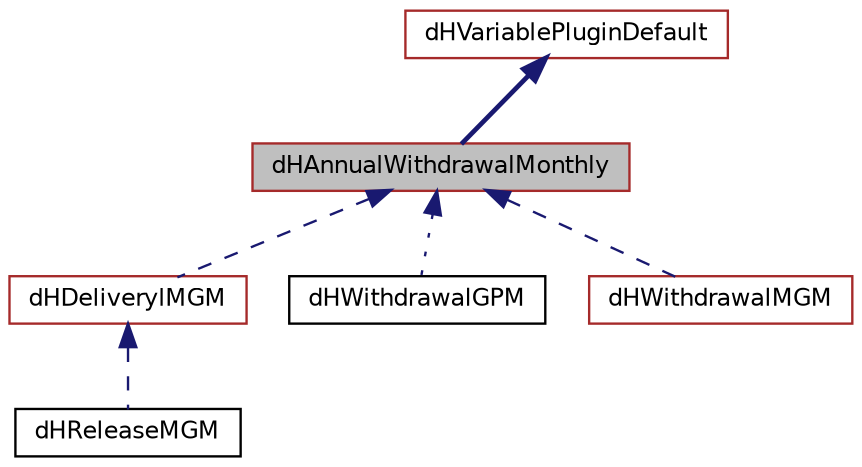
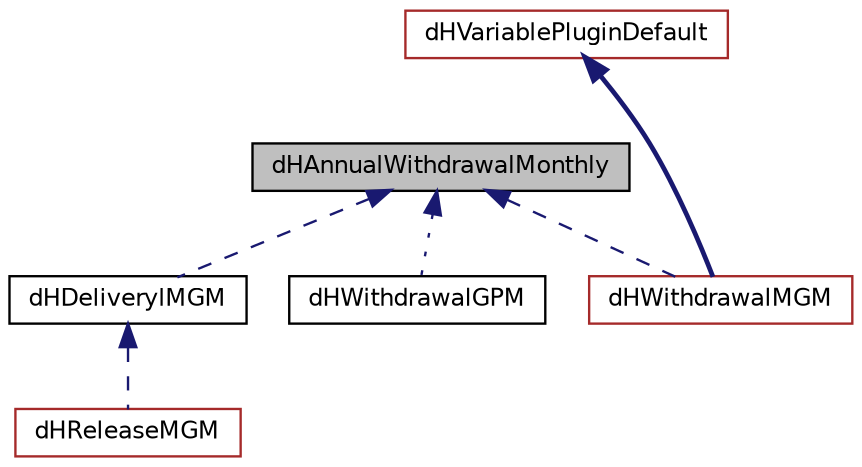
(495, 110) -> (665, 171)
(441, 167) -> (441, 167)
(128, 300) -> (128, 300)
(128, 433) -> (128, 433)
